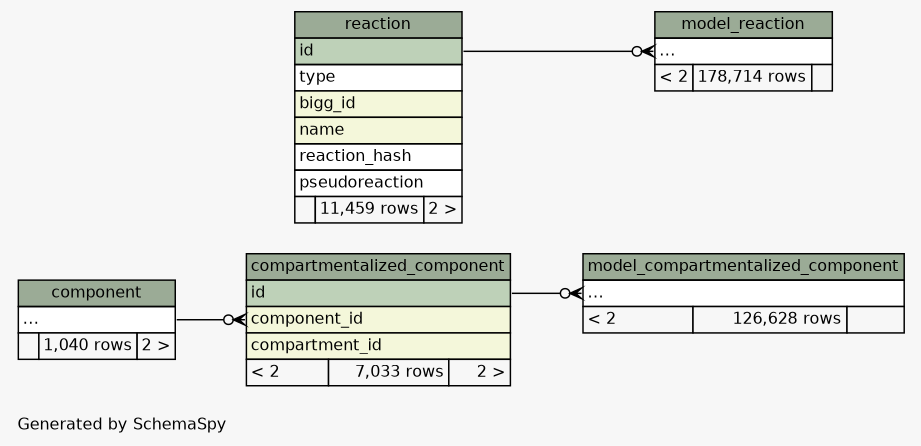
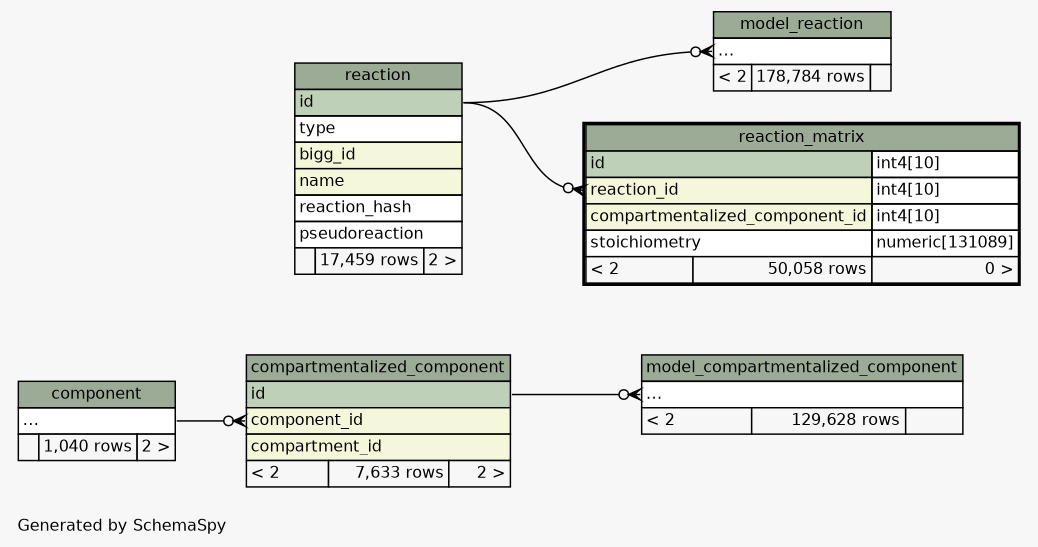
(752, 77) -> (811, 77)
none -> (802, 204)
(370, 209) -> (370, 260)
(788, 319) -> (846, 420)
(400, 372) -> (400, 473)
